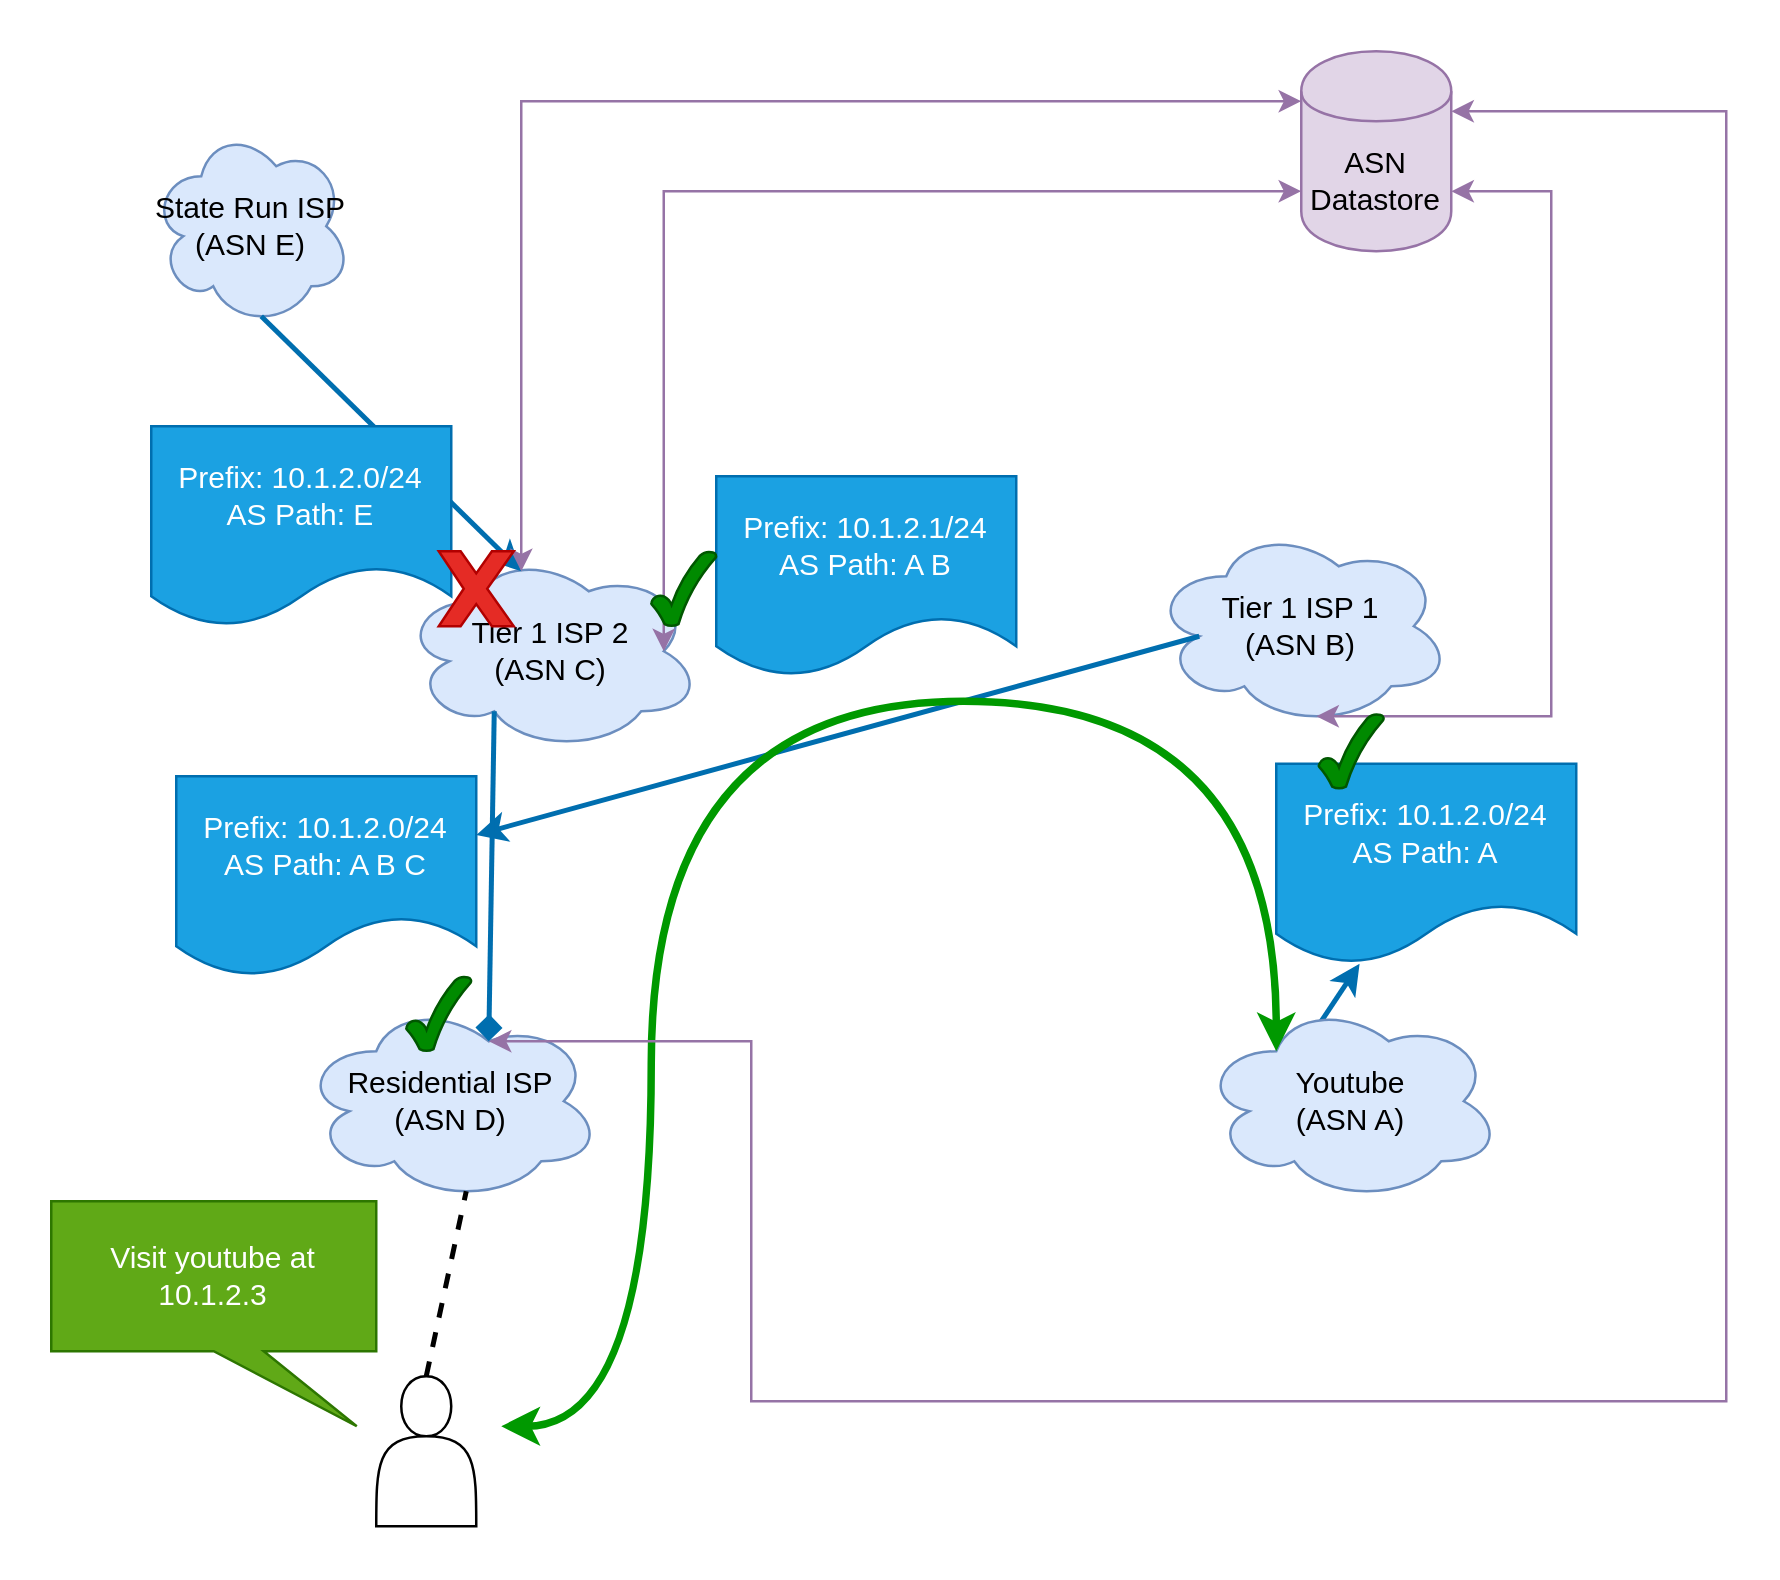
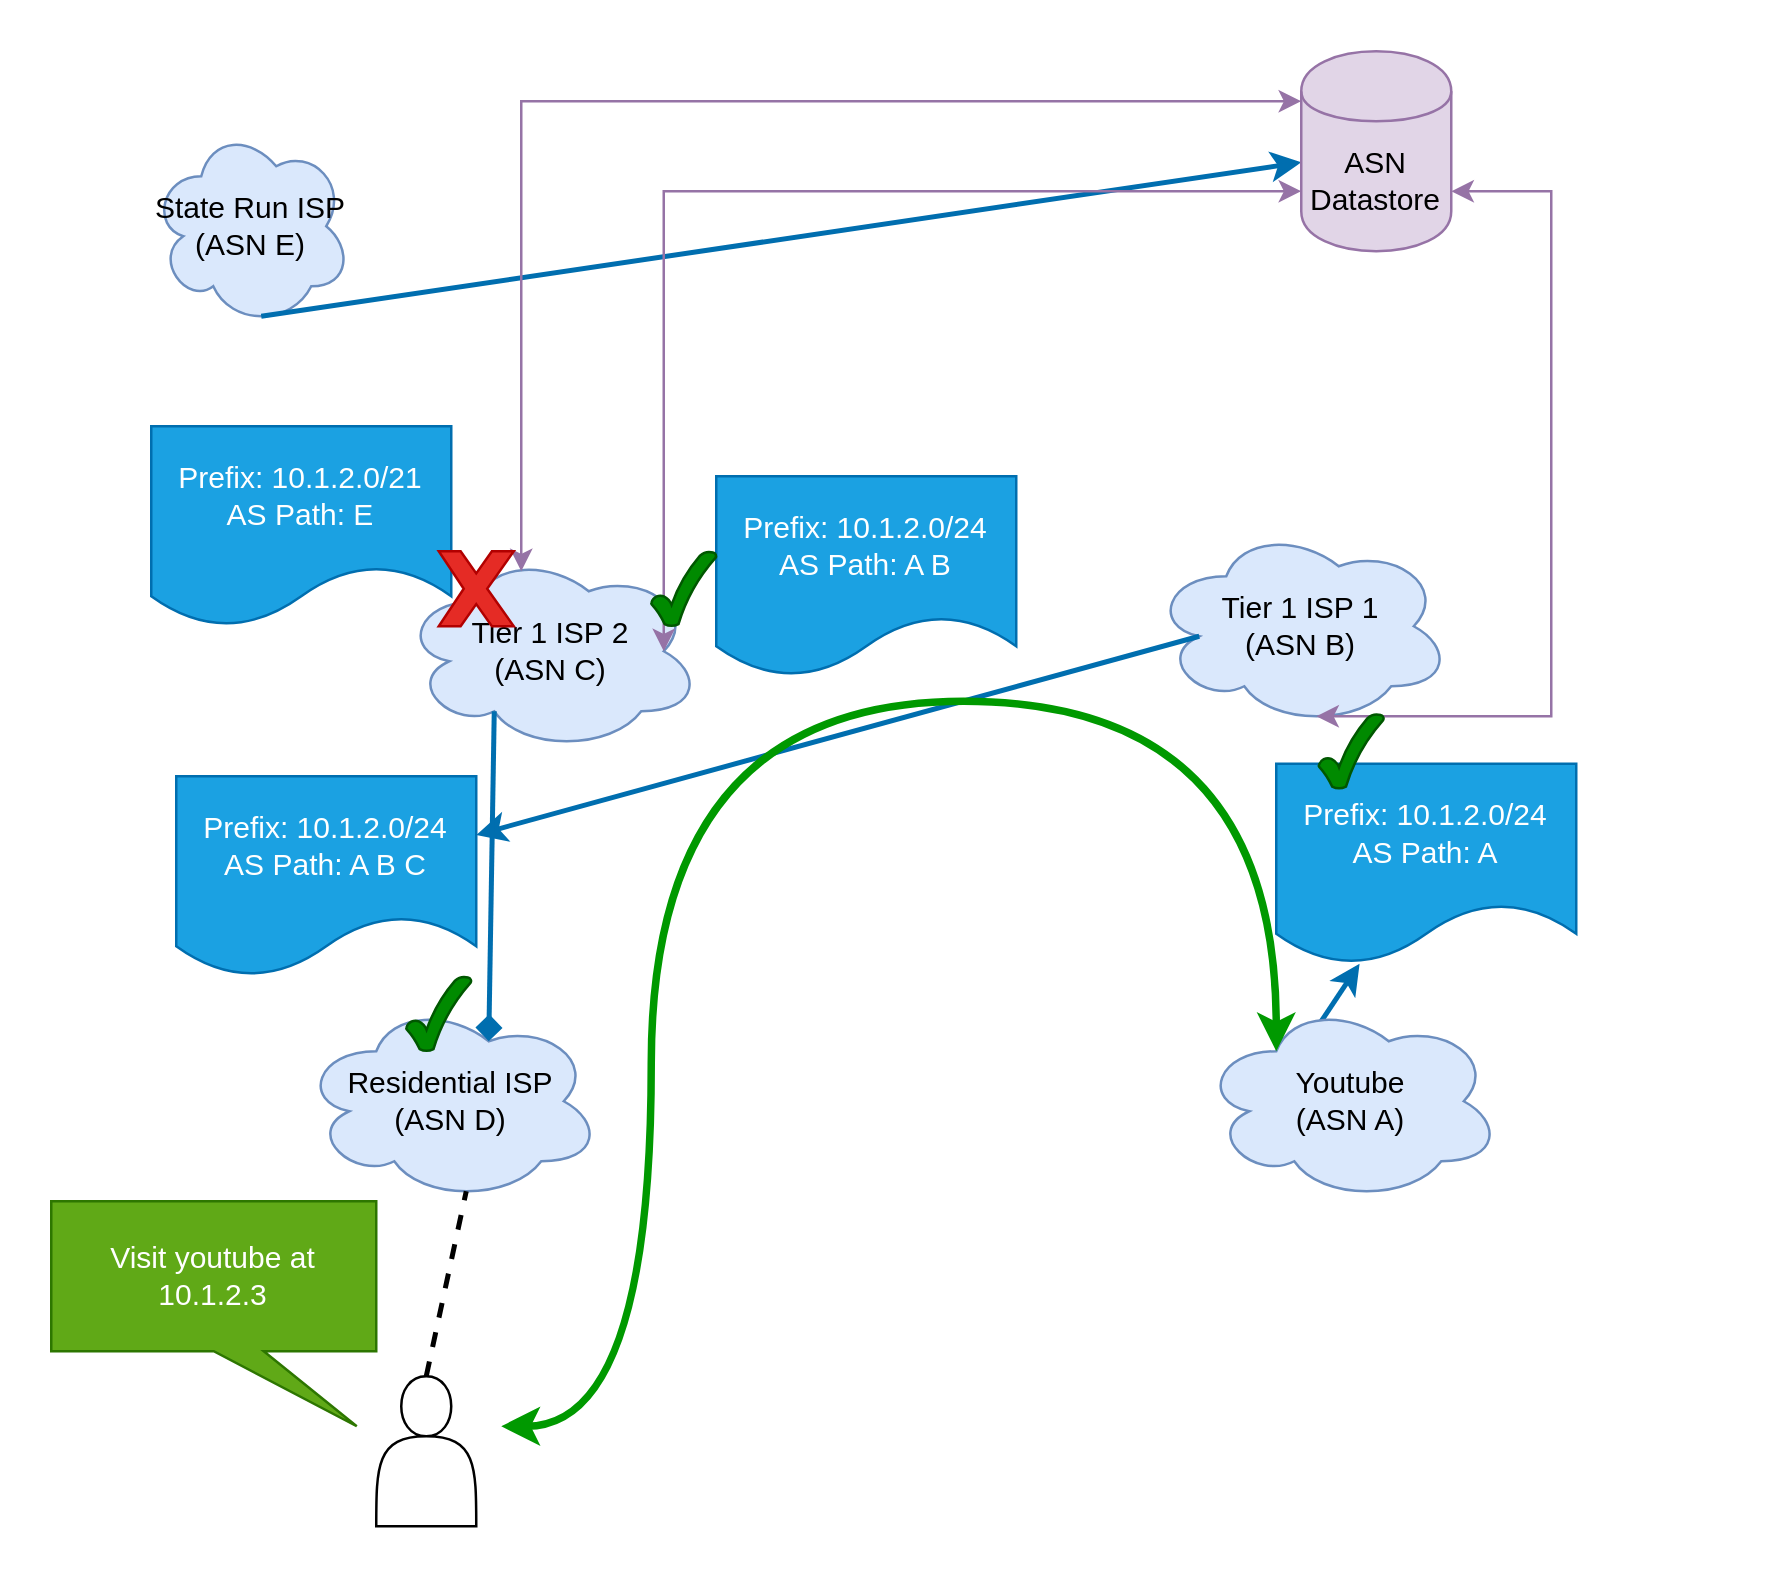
(317, 371) -> (872, 226)
(301, 496) -> (301, 496)
(866, 546) -> (866, 546)
(1726, 1342) -> none
